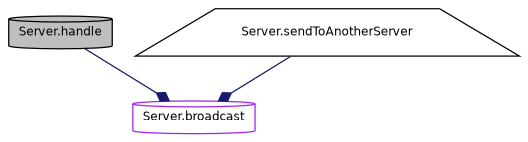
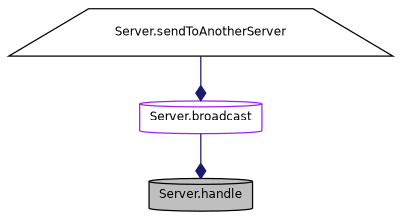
(121, 71) -> (201, 148)
